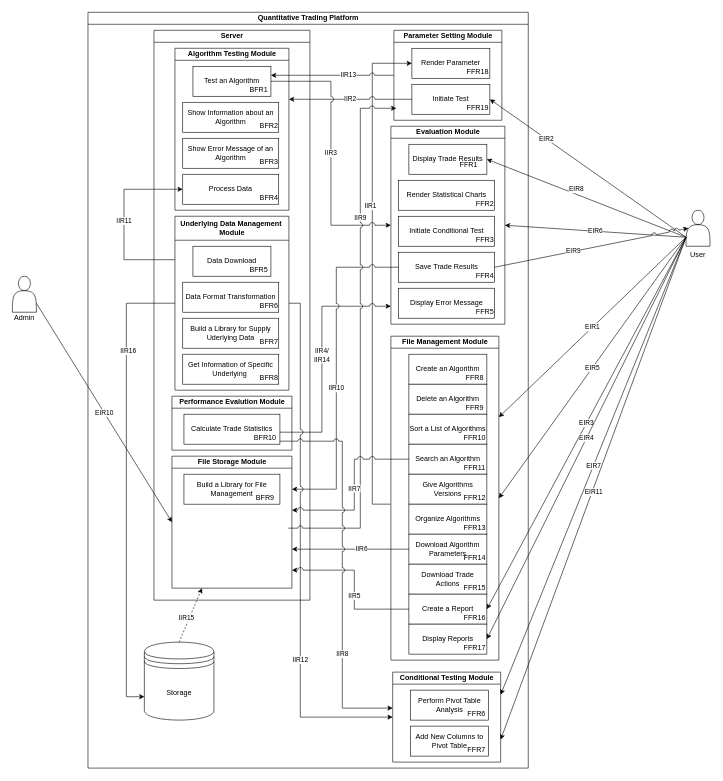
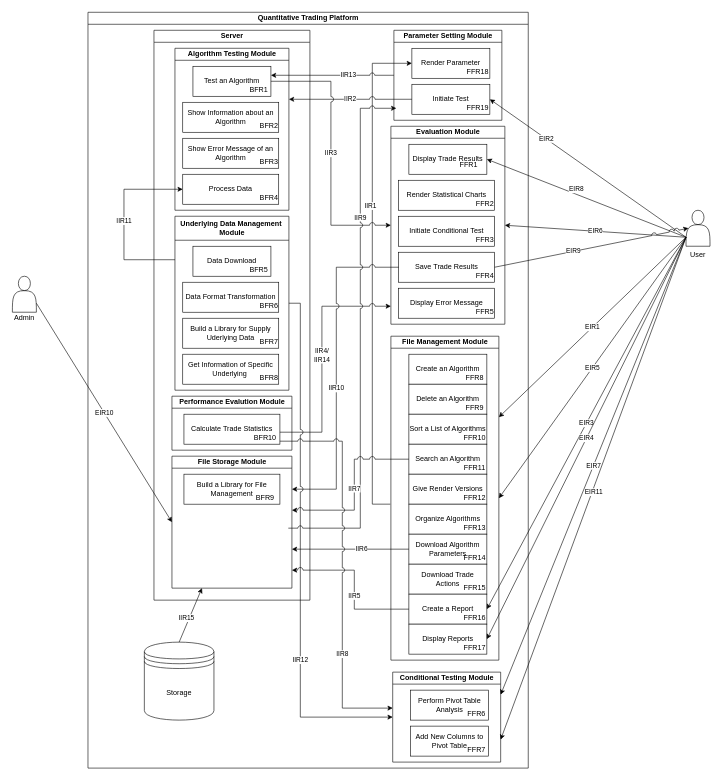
(448, 489) -> (448, 489)
(126, 576) -> none
(191, 615) -> (191, 615)
